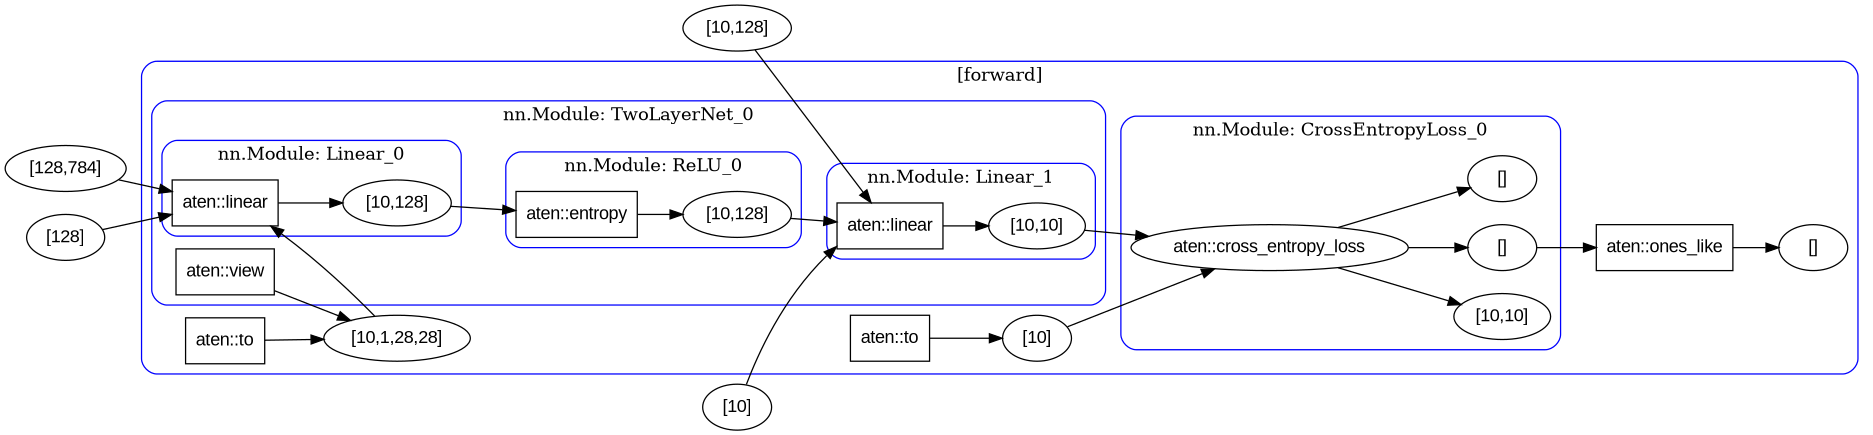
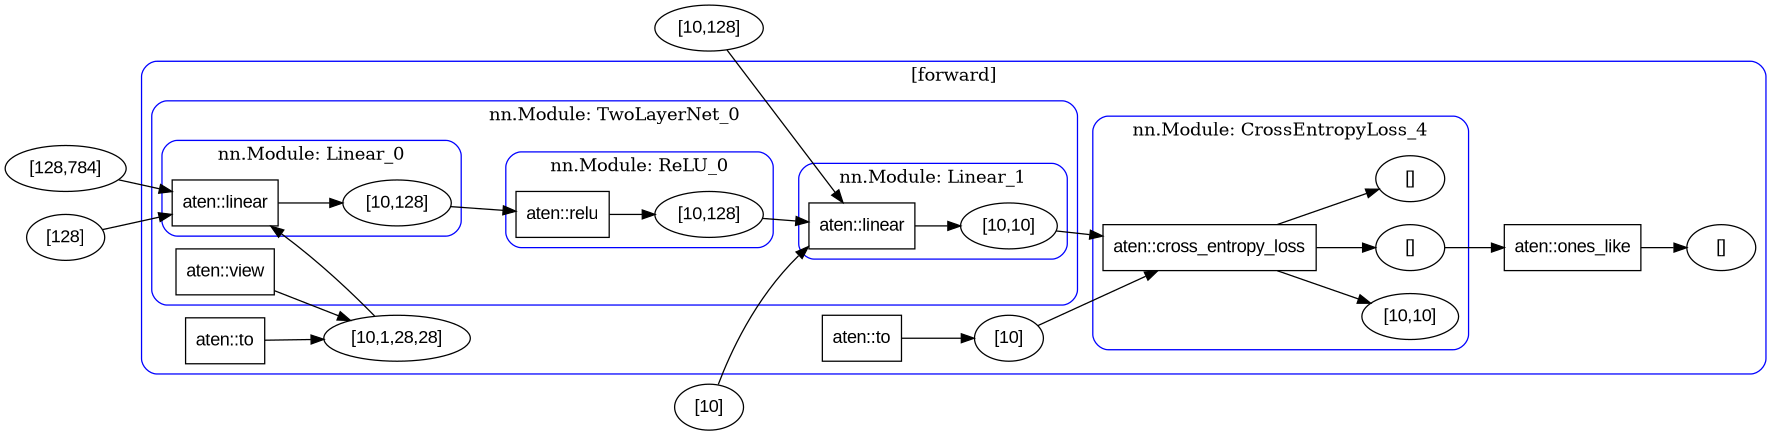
(1341, 131) -> (1281, 131)
(577, 214) -> (563, 214)
(1270, 248) -> (1210, 248)
